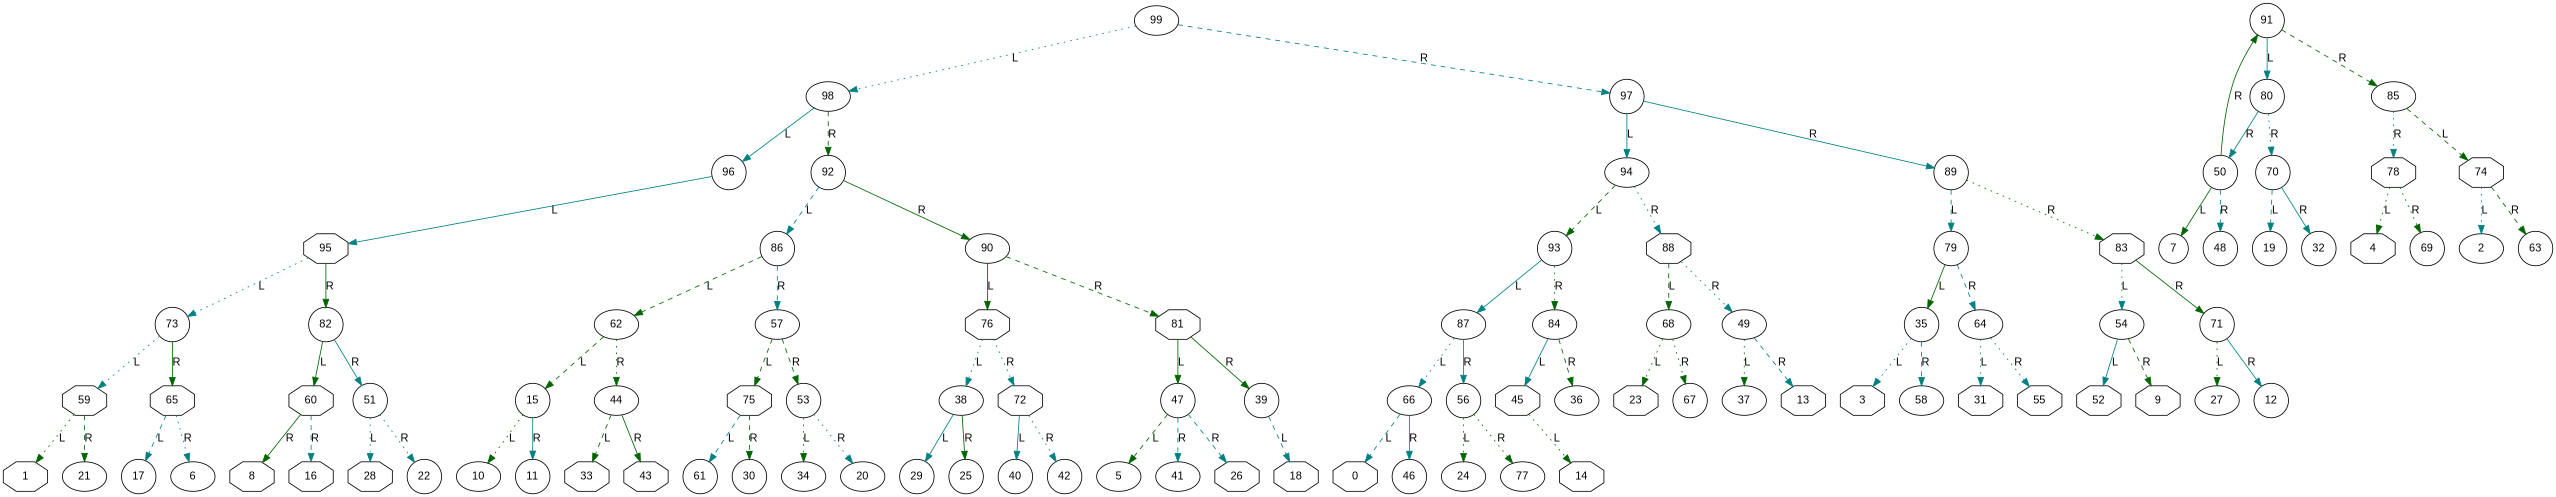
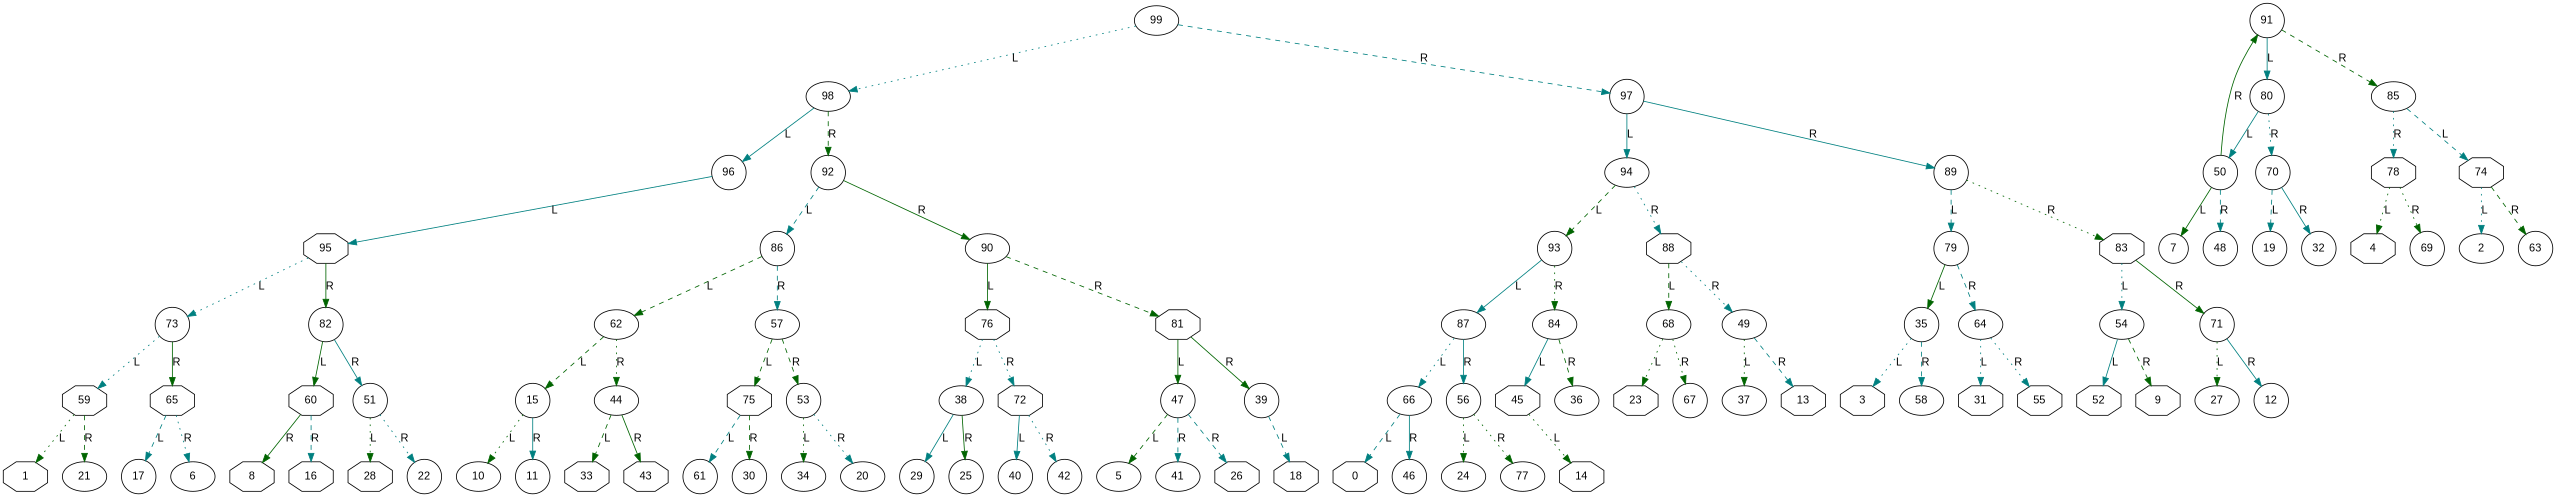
(2434, 132) -> (2434, 132)
(2250, 135) -> (2250, 135)
(370, 436) -> (370, 436)
